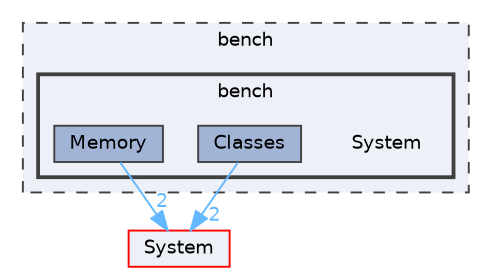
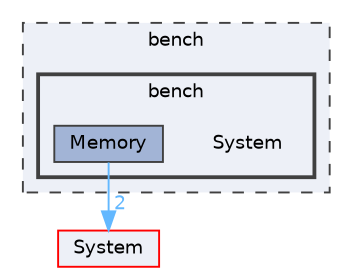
(250, 144) -> none
